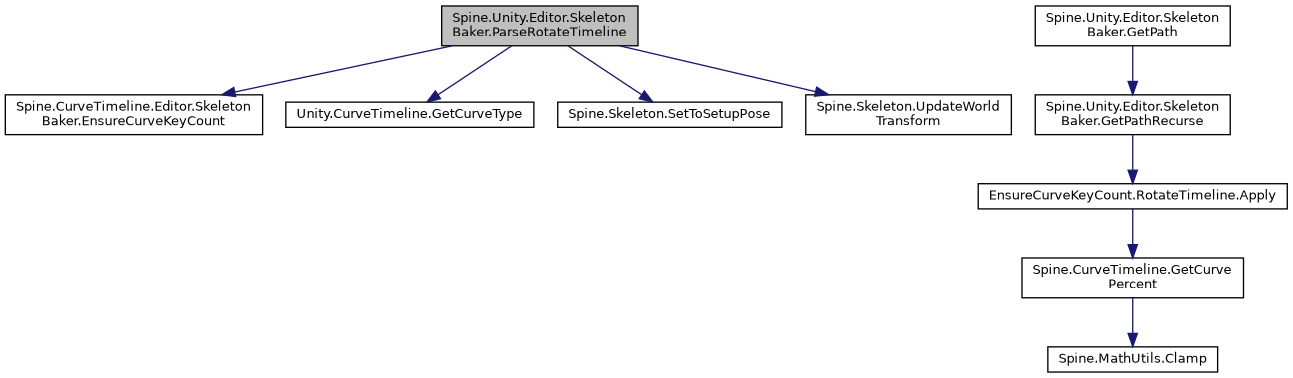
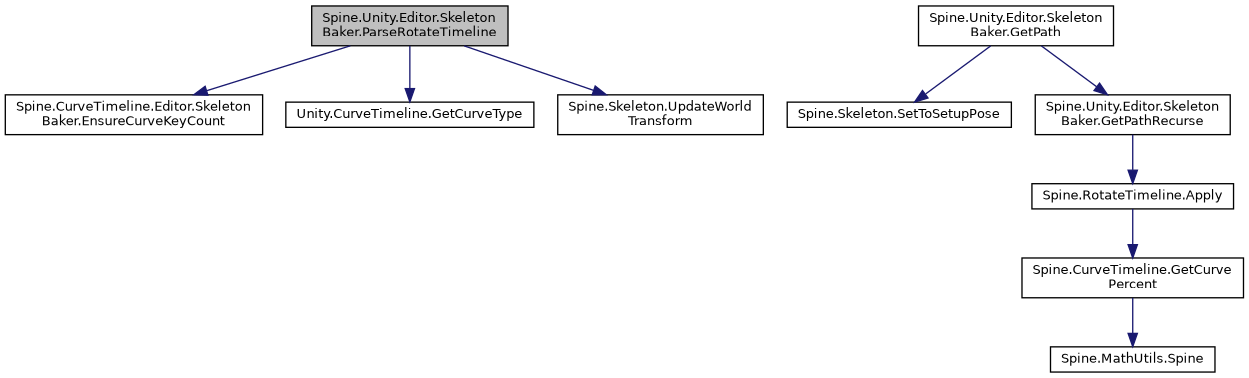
(605, 70) -> (958, 70)
(1133, 196) -> (1133, 196)
(1133, 359) -> (1133, 359)
